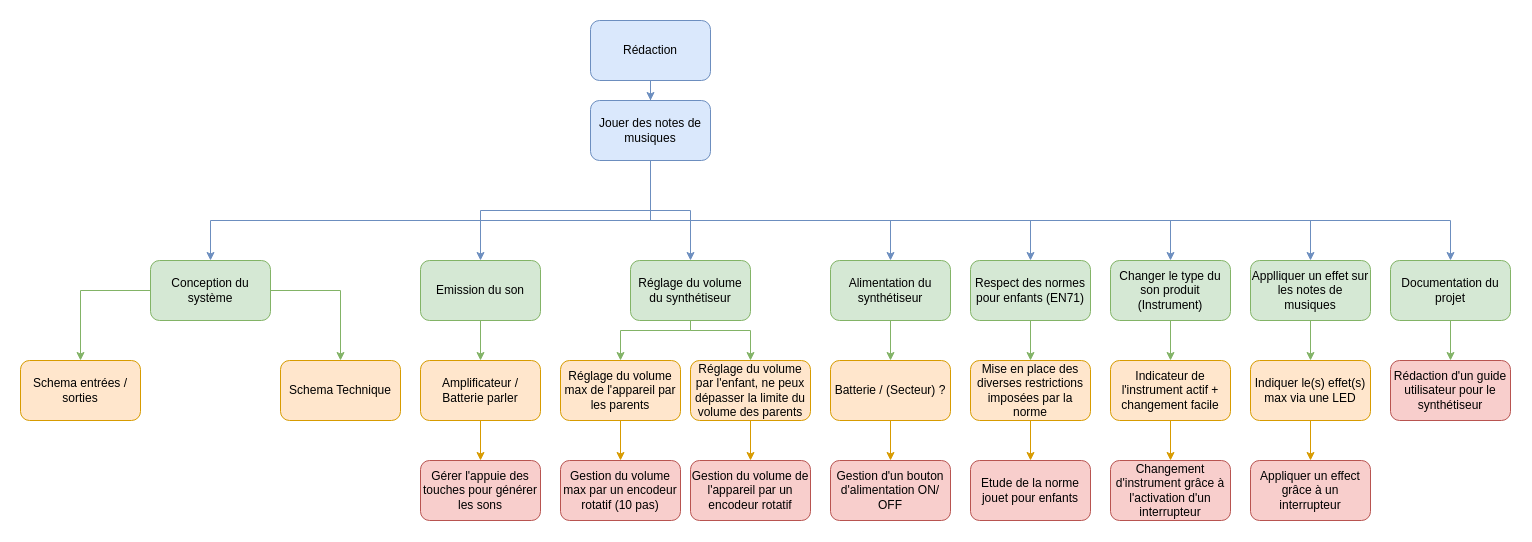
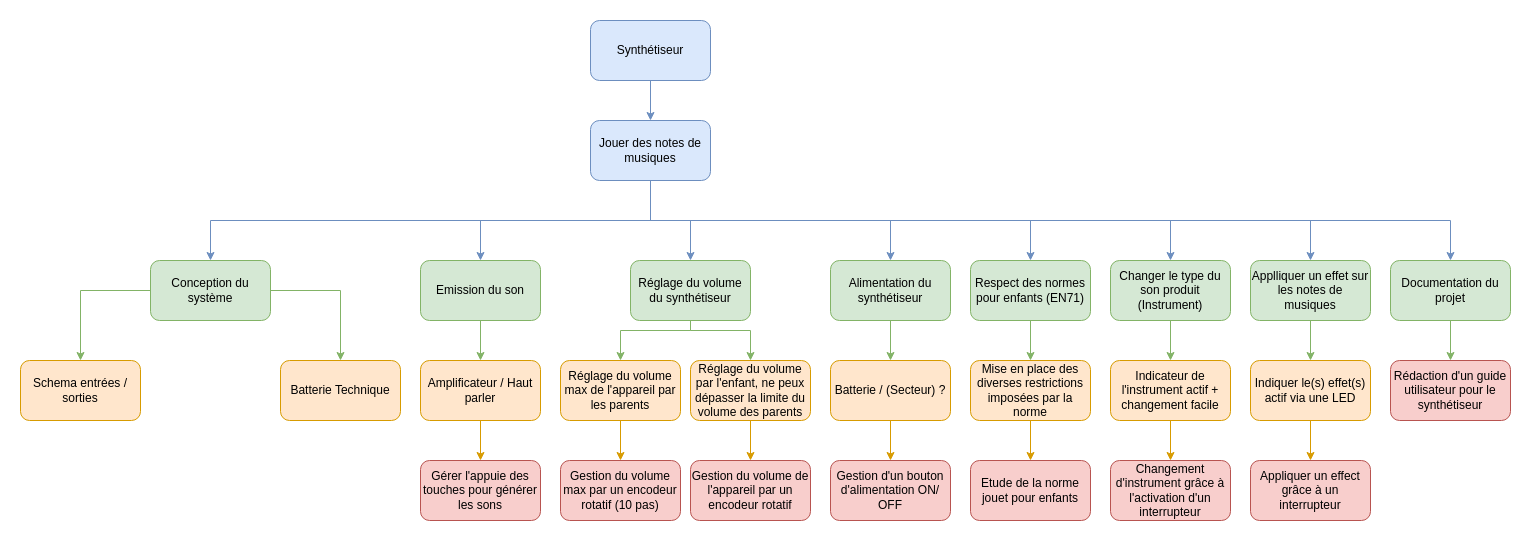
(651, 51) -> (651, 51)
(651, 131) -> (651, 151)
(341, 391) -> (341, 391)
(481, 391) -> (481, 391)
(1311, 391) -> (1311, 391)
